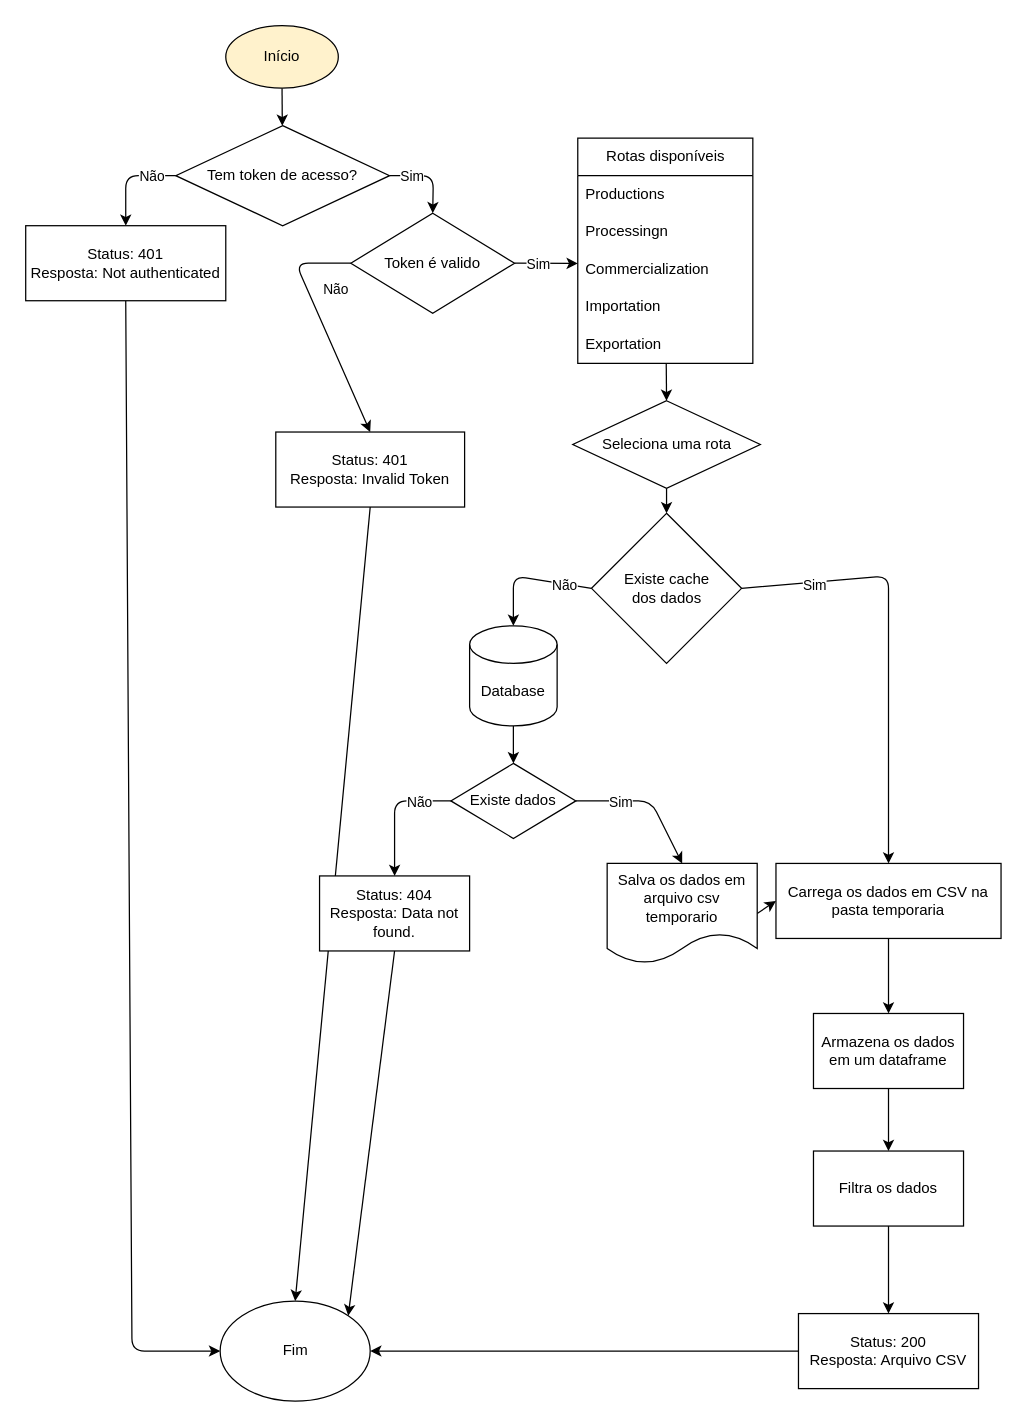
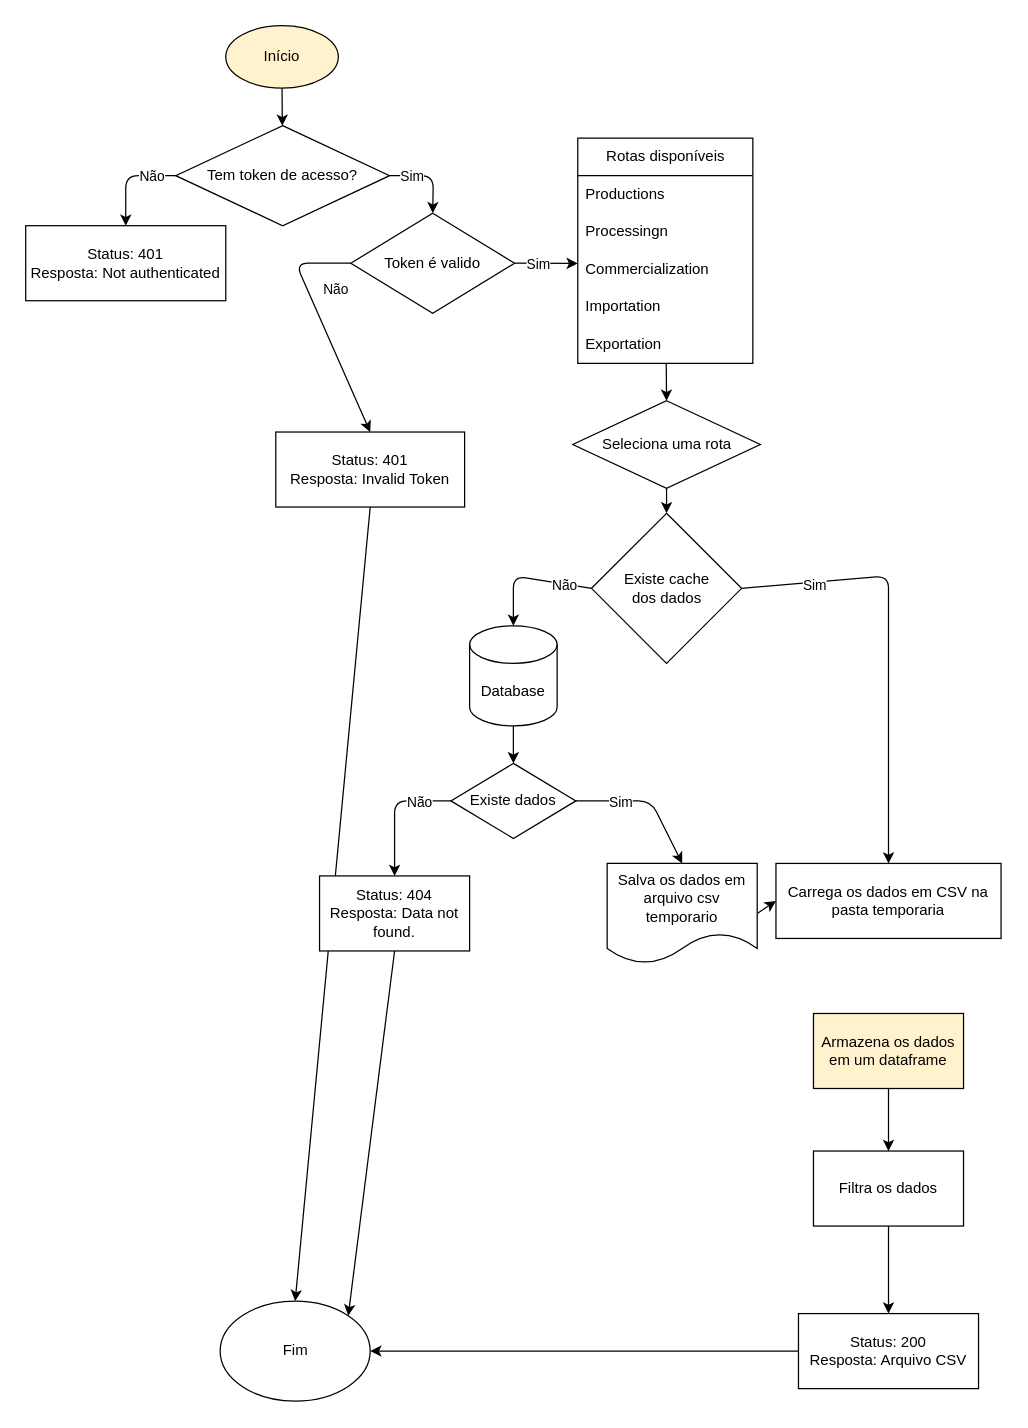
(129, 860) -> none
(888, 971) -> none
(888, 1051) -> (888, 1051)
